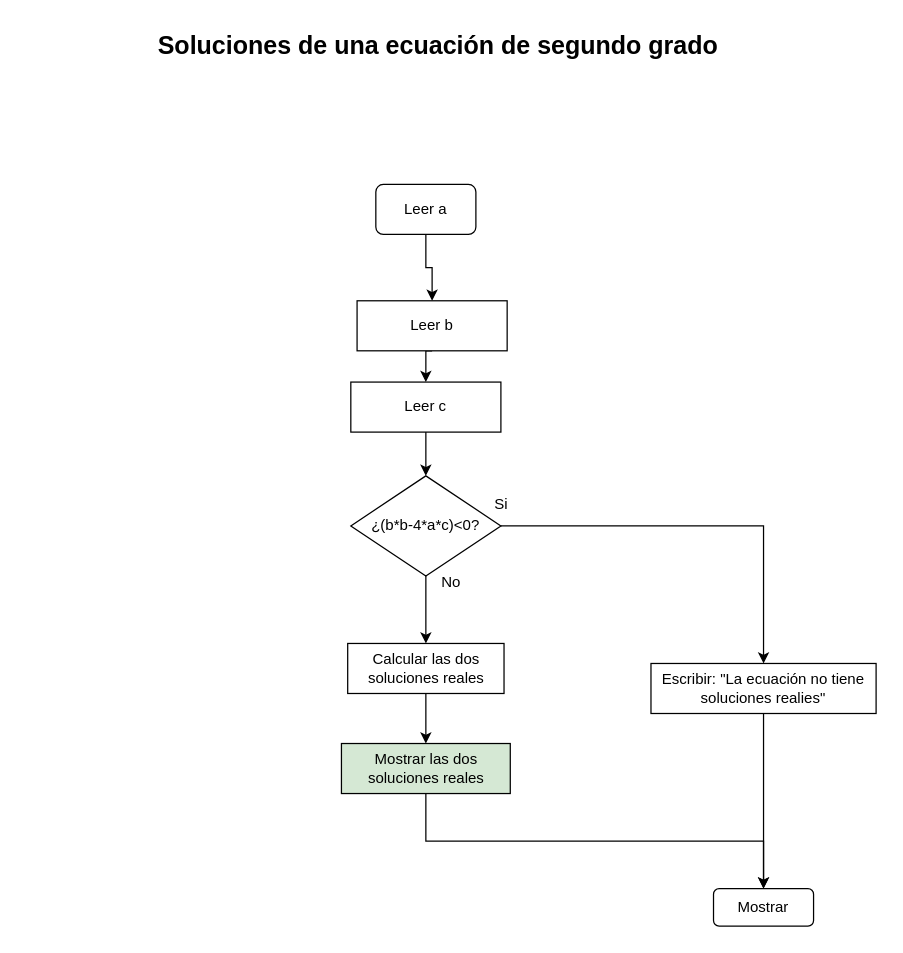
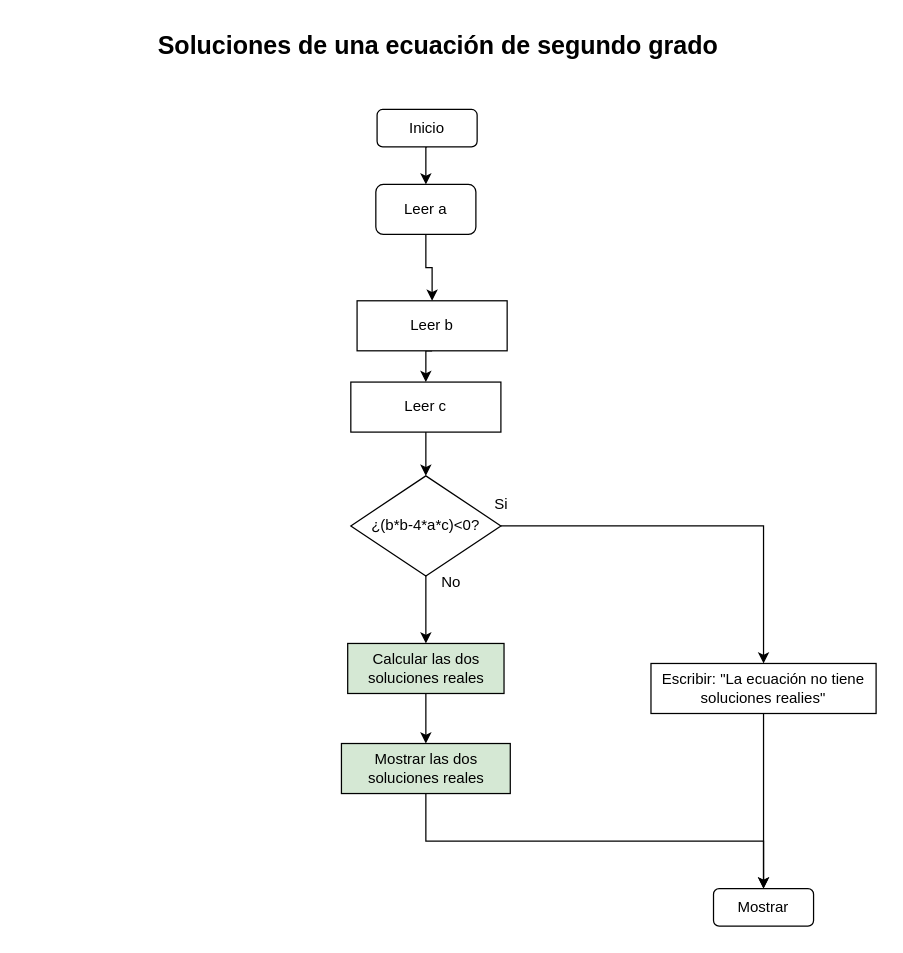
none -> (427, 128)
none -> (426, 161)
(426, 668) -> (426, 668)
